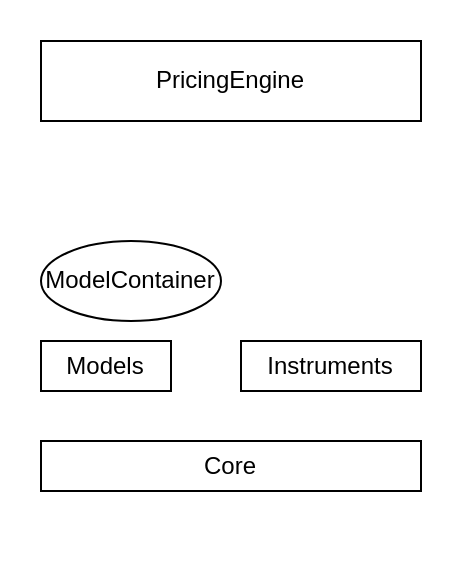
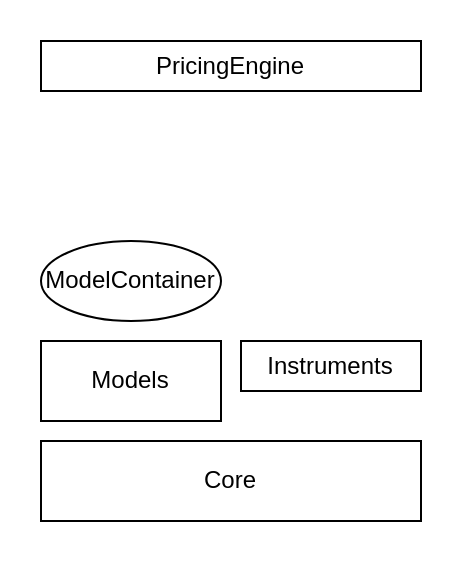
(231, 81) -> (231, 66)
(106, 366) -> (131, 381)
(231, 466) -> (231, 481)
